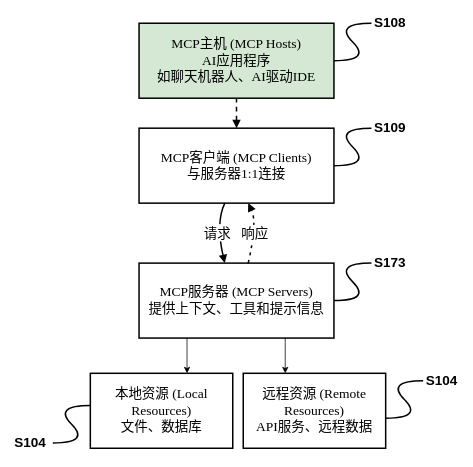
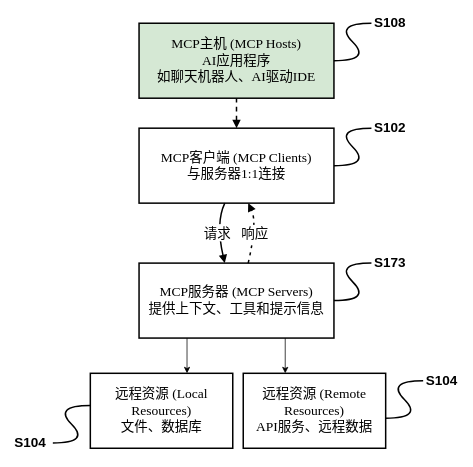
(390, 128) -> (390, 128)
(162, 411) -> (162, 411)
